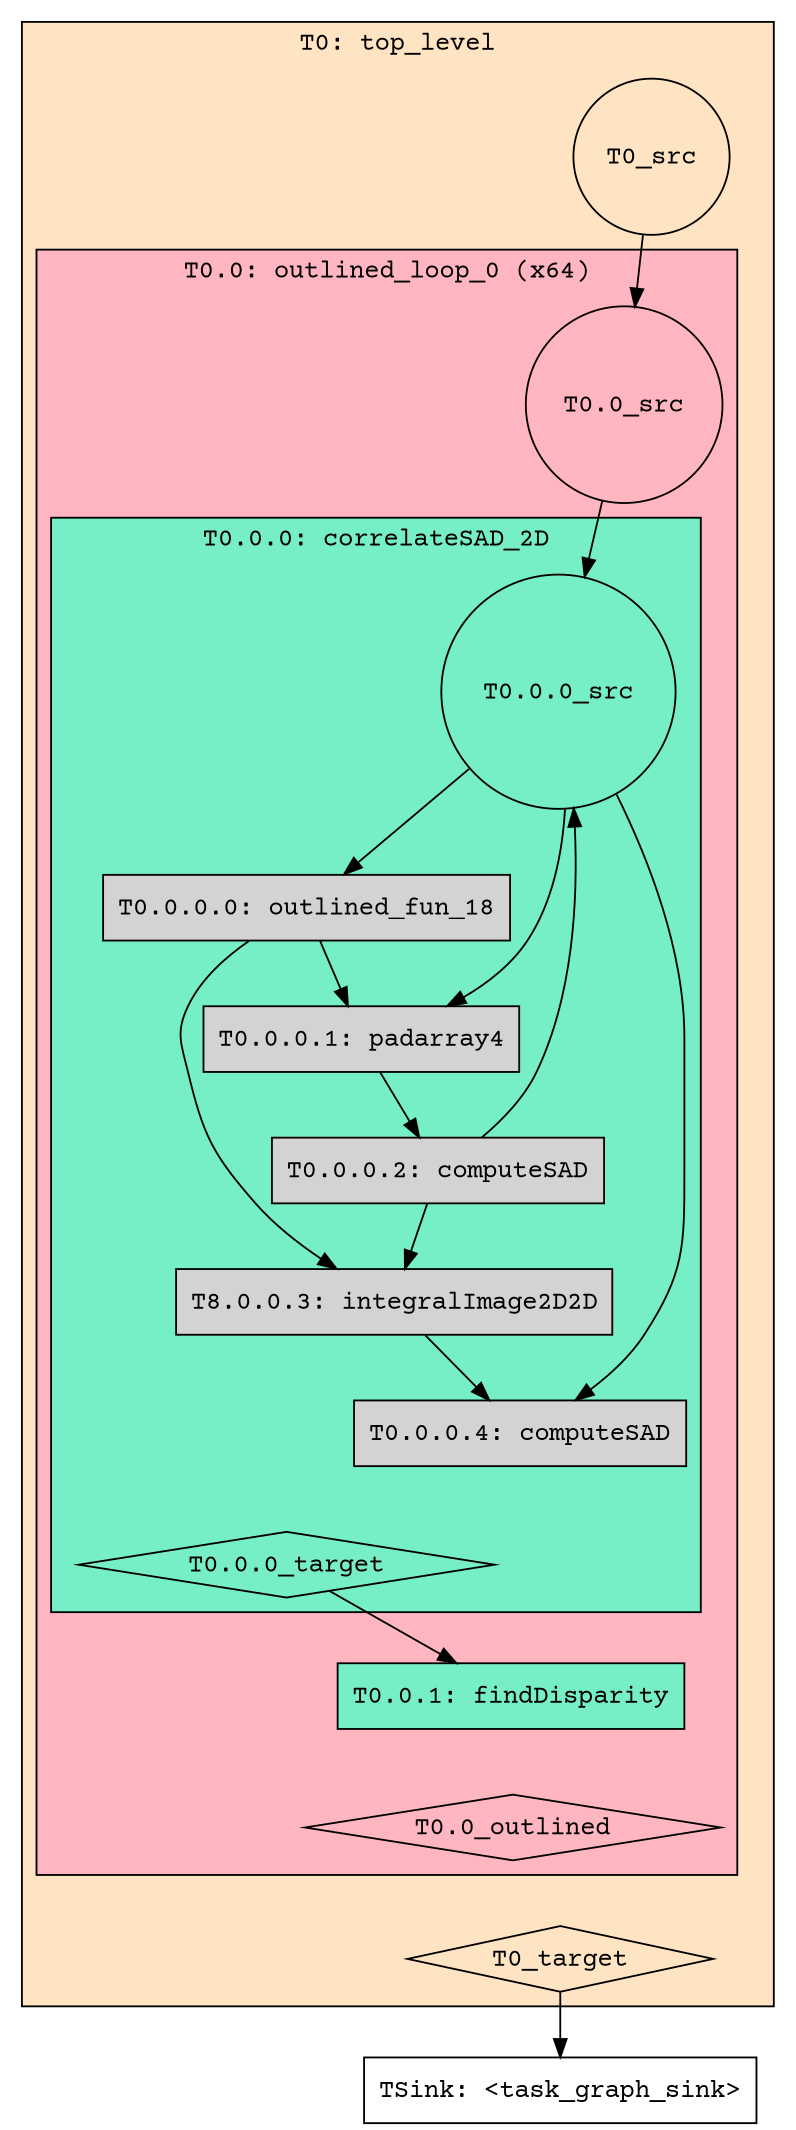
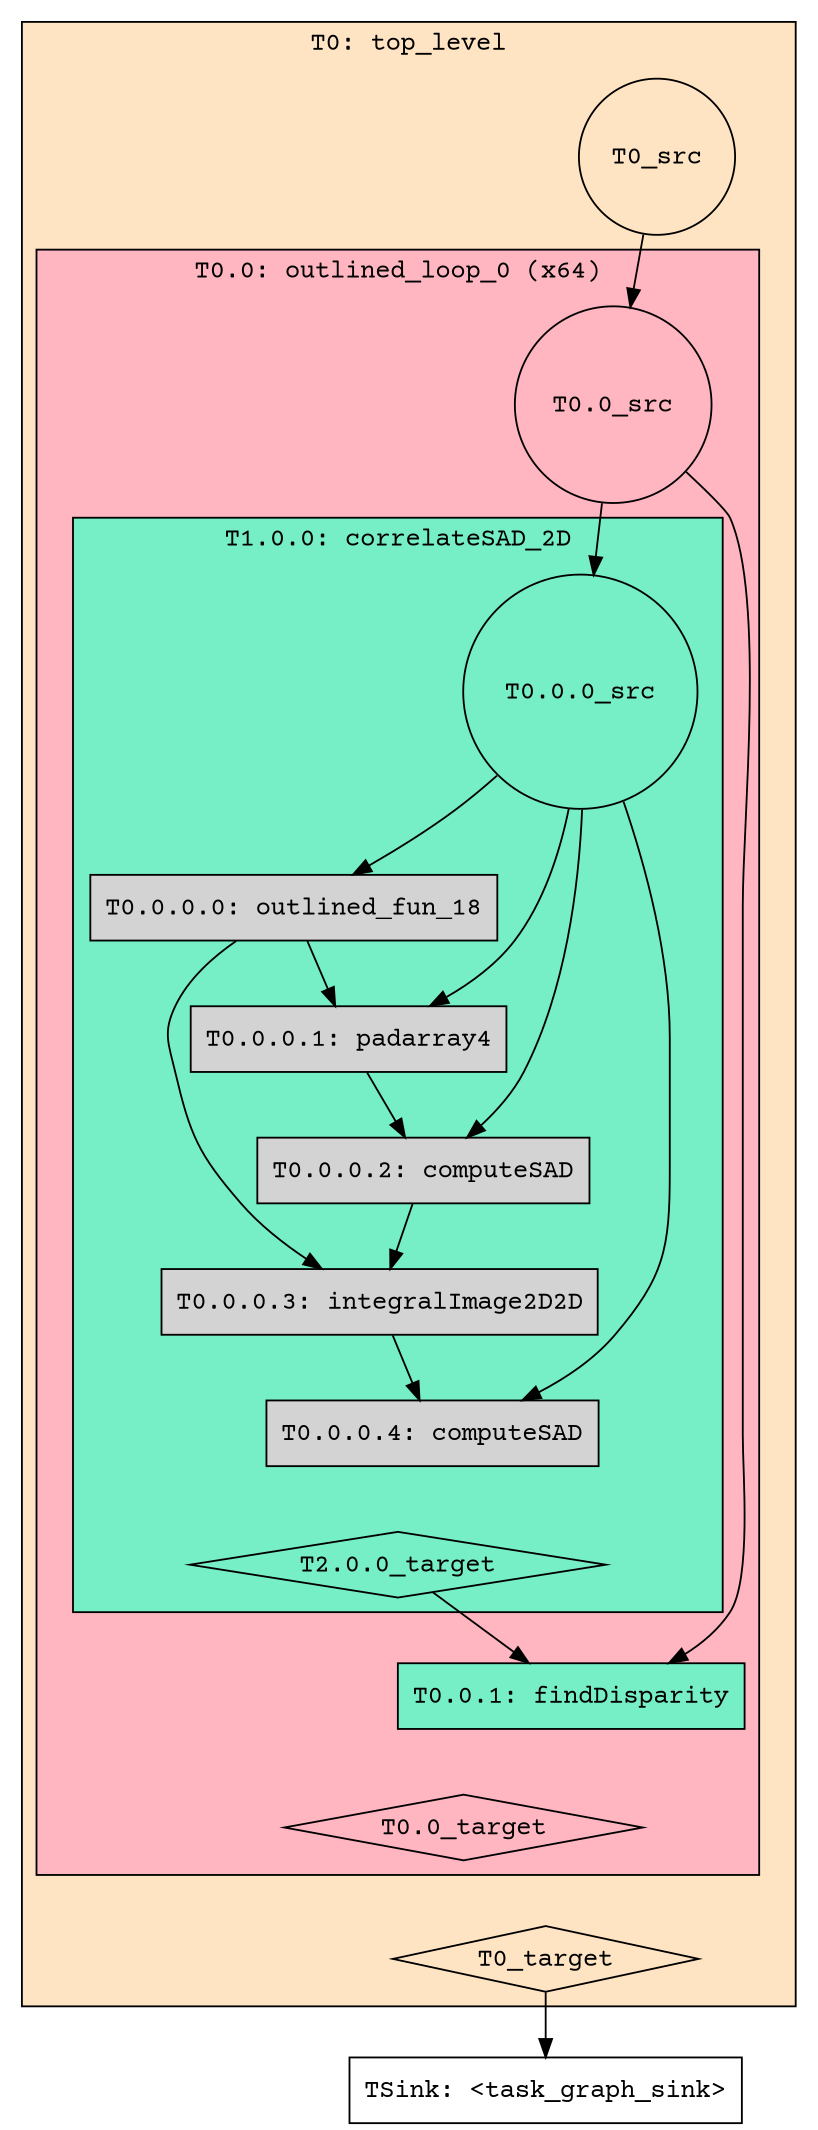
(376, 539) -> (398, 539)
(562, 994) -> (559, 977)
none -> (743, 1064)
(394, 1302) -> (380, 1302)
(287, 1565) -> (398, 1565)
(513, 1828) -> (464, 1828)
